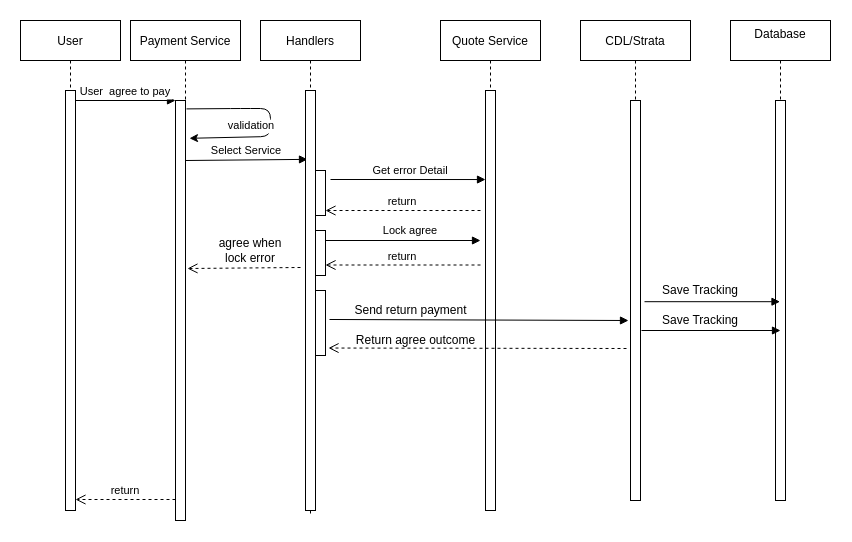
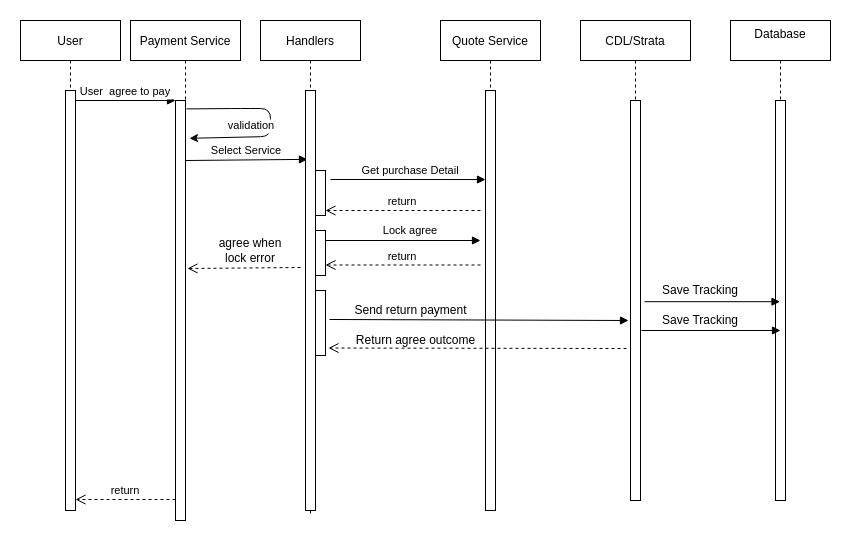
(411, 171) -> (411, 171)
